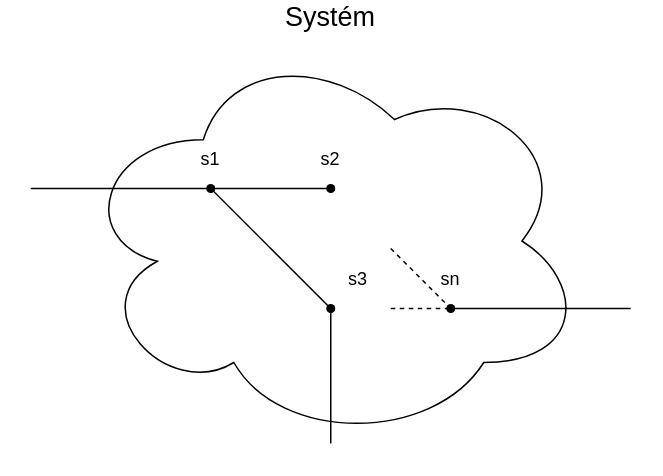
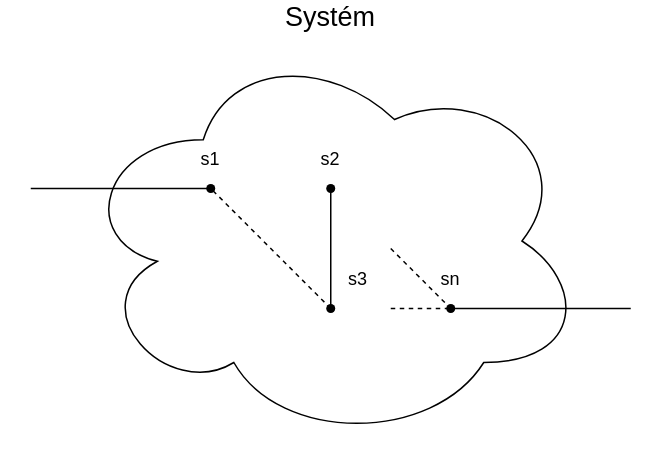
(270, 188) -> none
(271, 249) -> (271, 249)
(331, 377) -> (331, 248)
